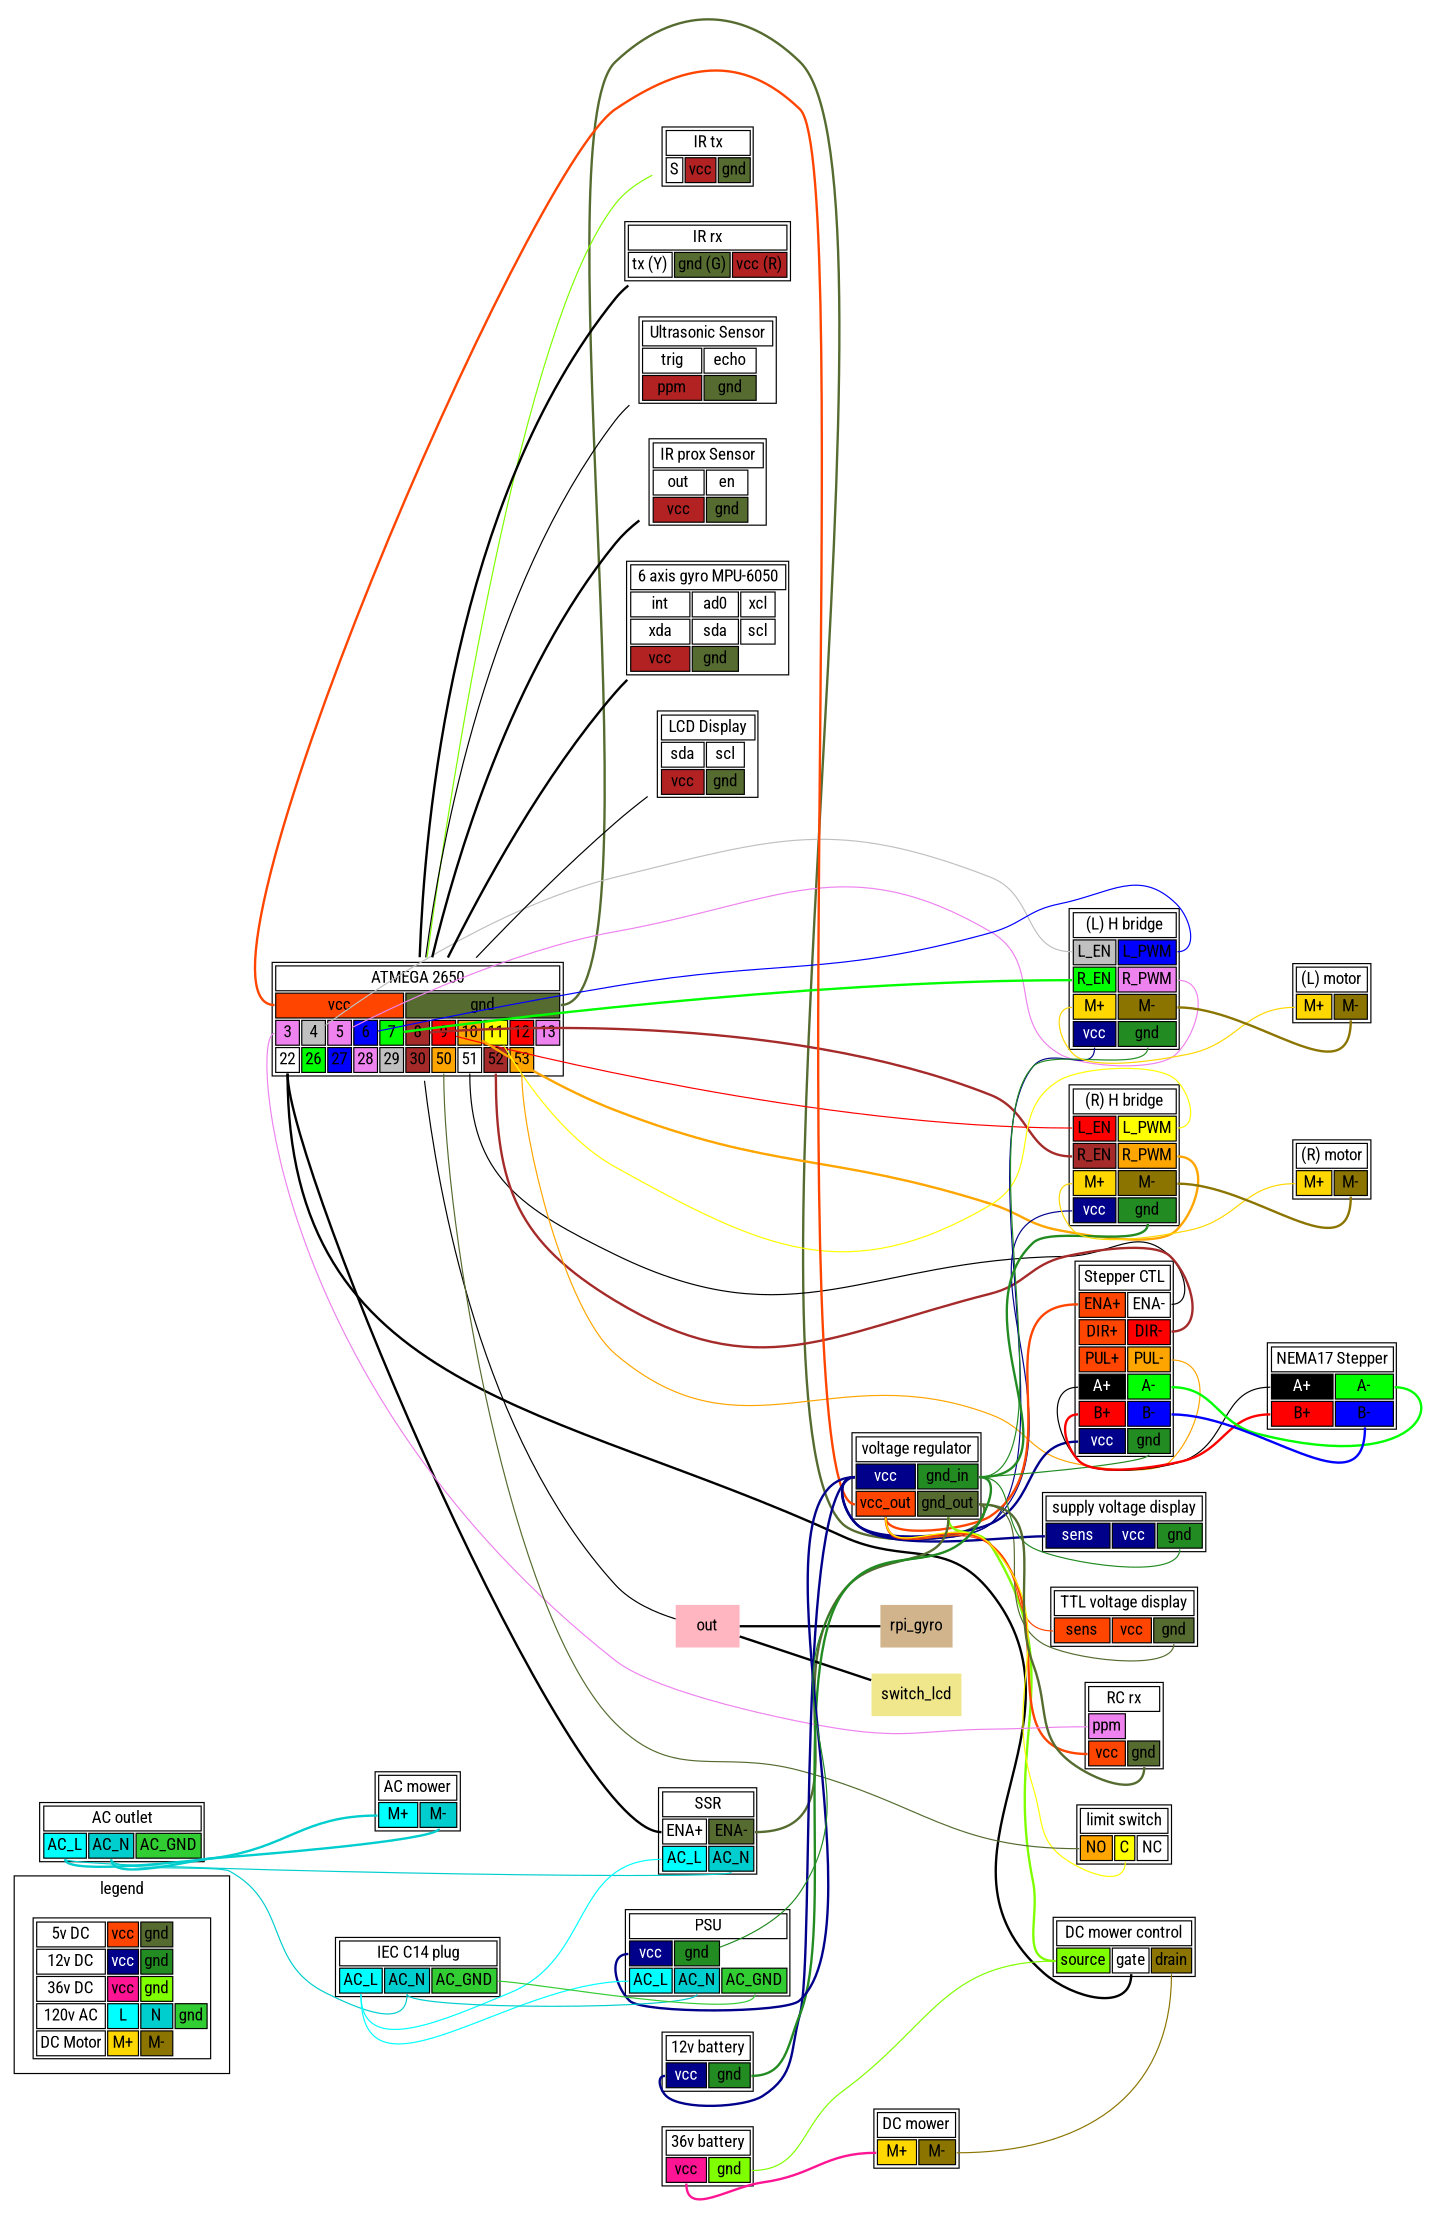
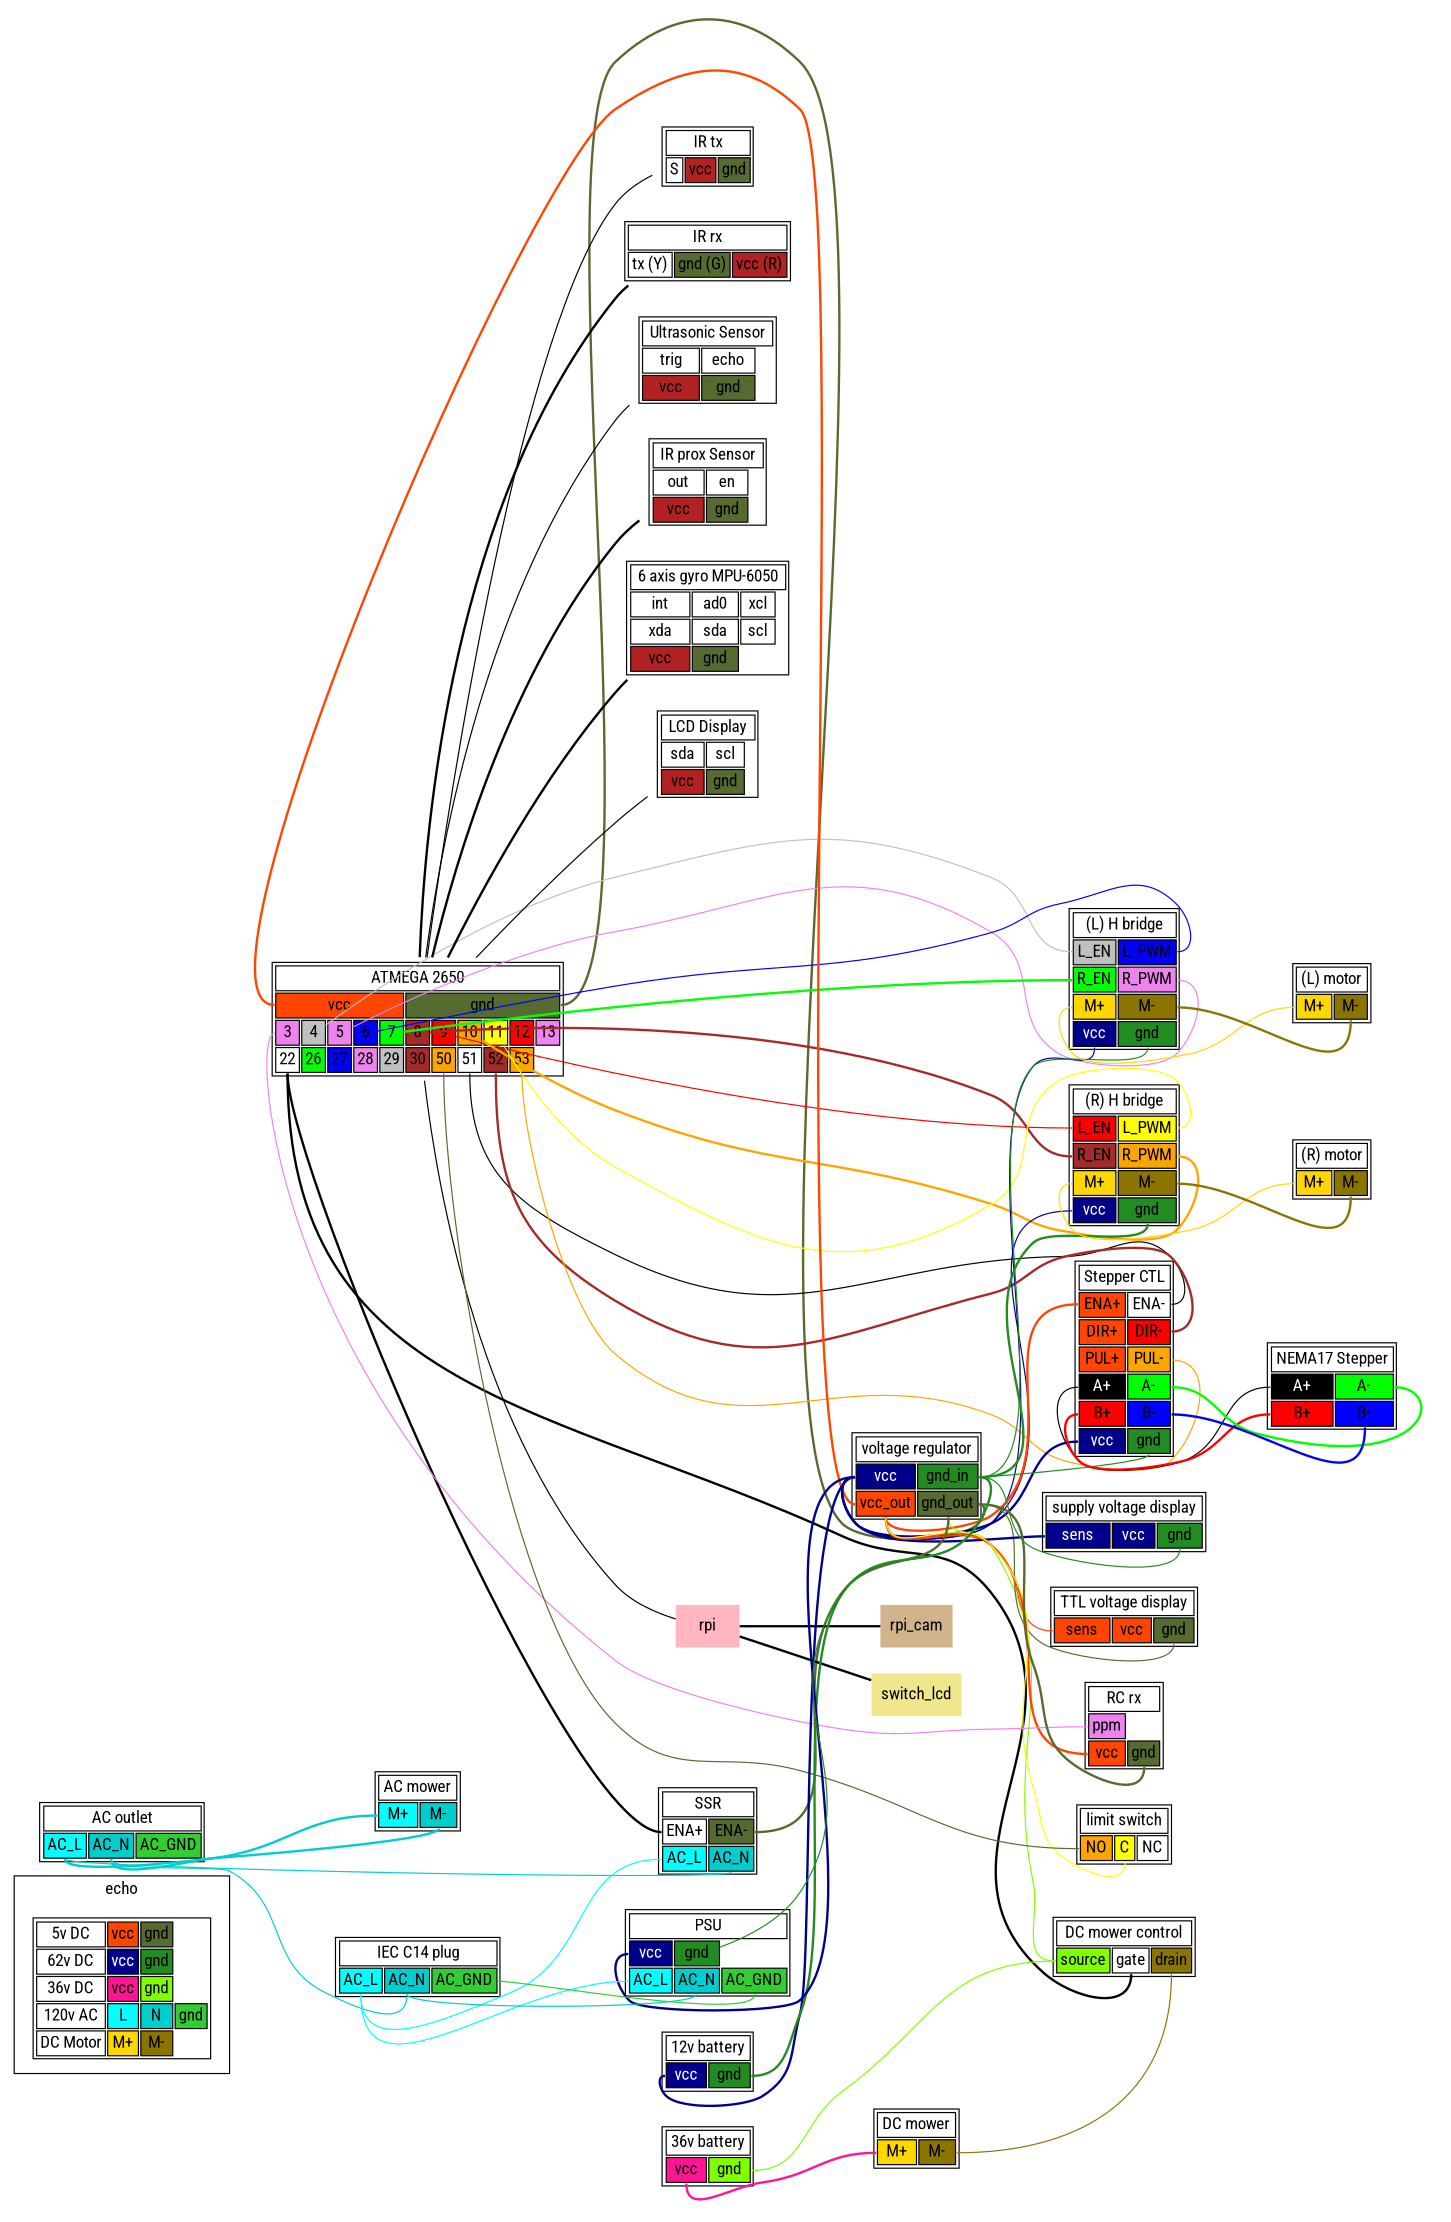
(672, 387) -> (671, 387)
(498, 550) -> (498, 550)
(708, 1626) -> (708, 1626)
(916, 1626) -> (916, 1626)
(1025, 1790) -> (1025, 1790)
(122, 1889) -> (122, 1889)
(71, 1961) -> (71, 1961)
